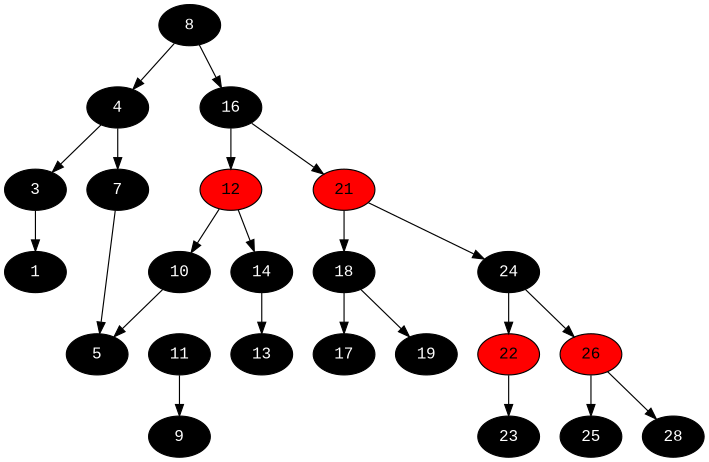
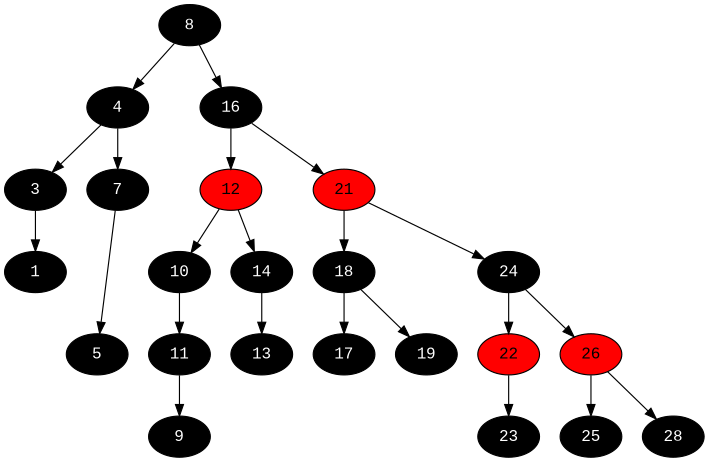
(143, 309) -> (179, 308)
